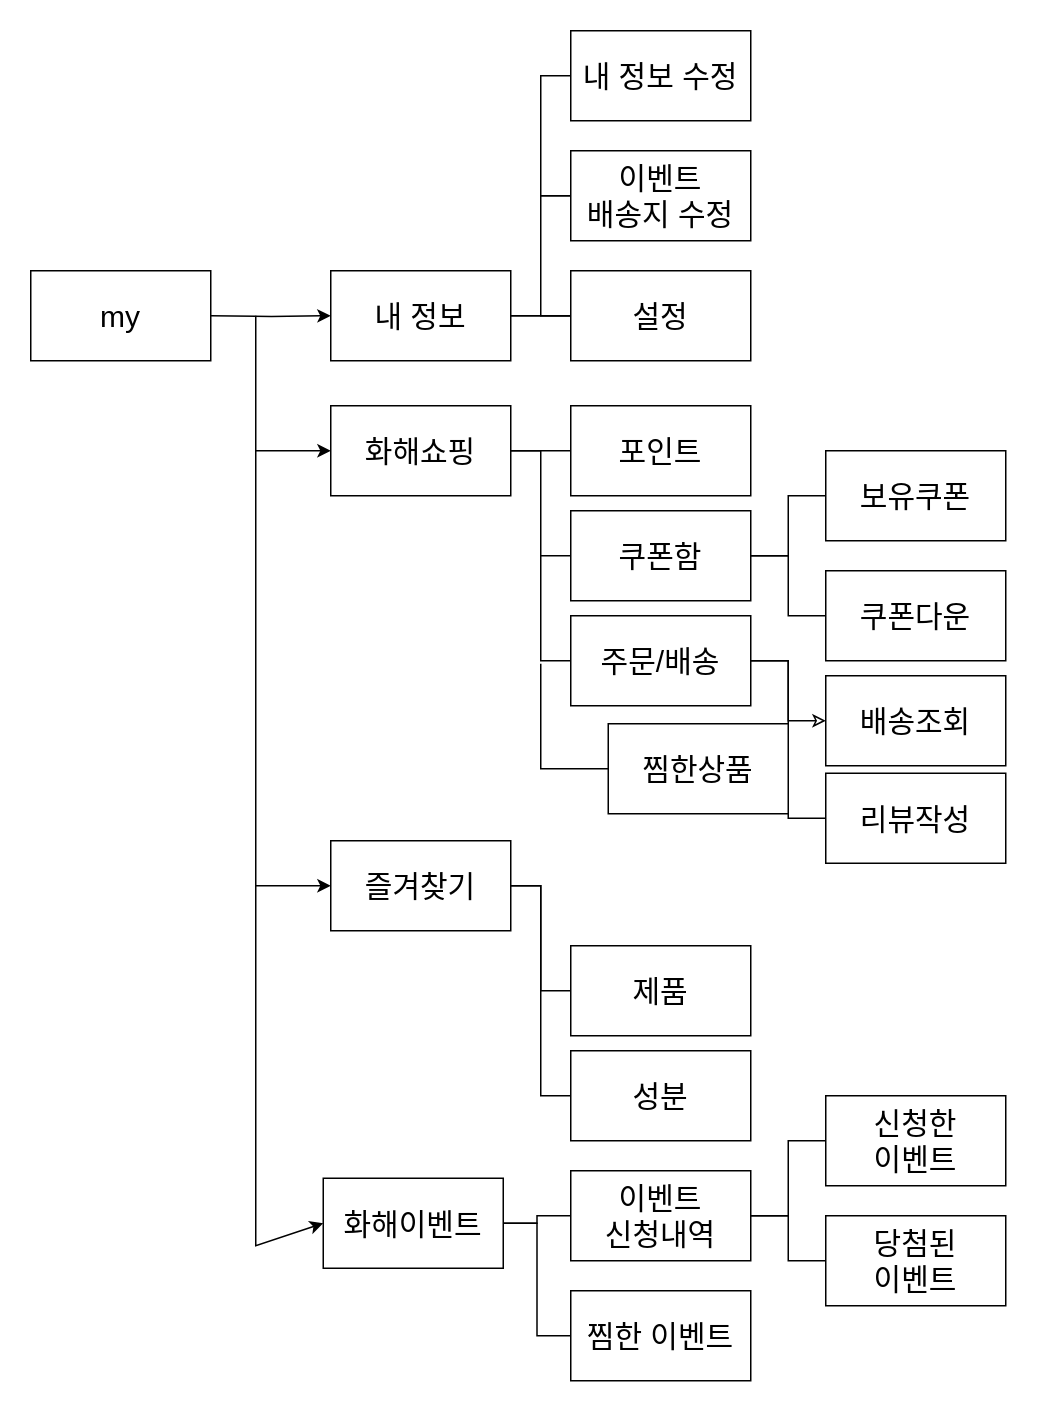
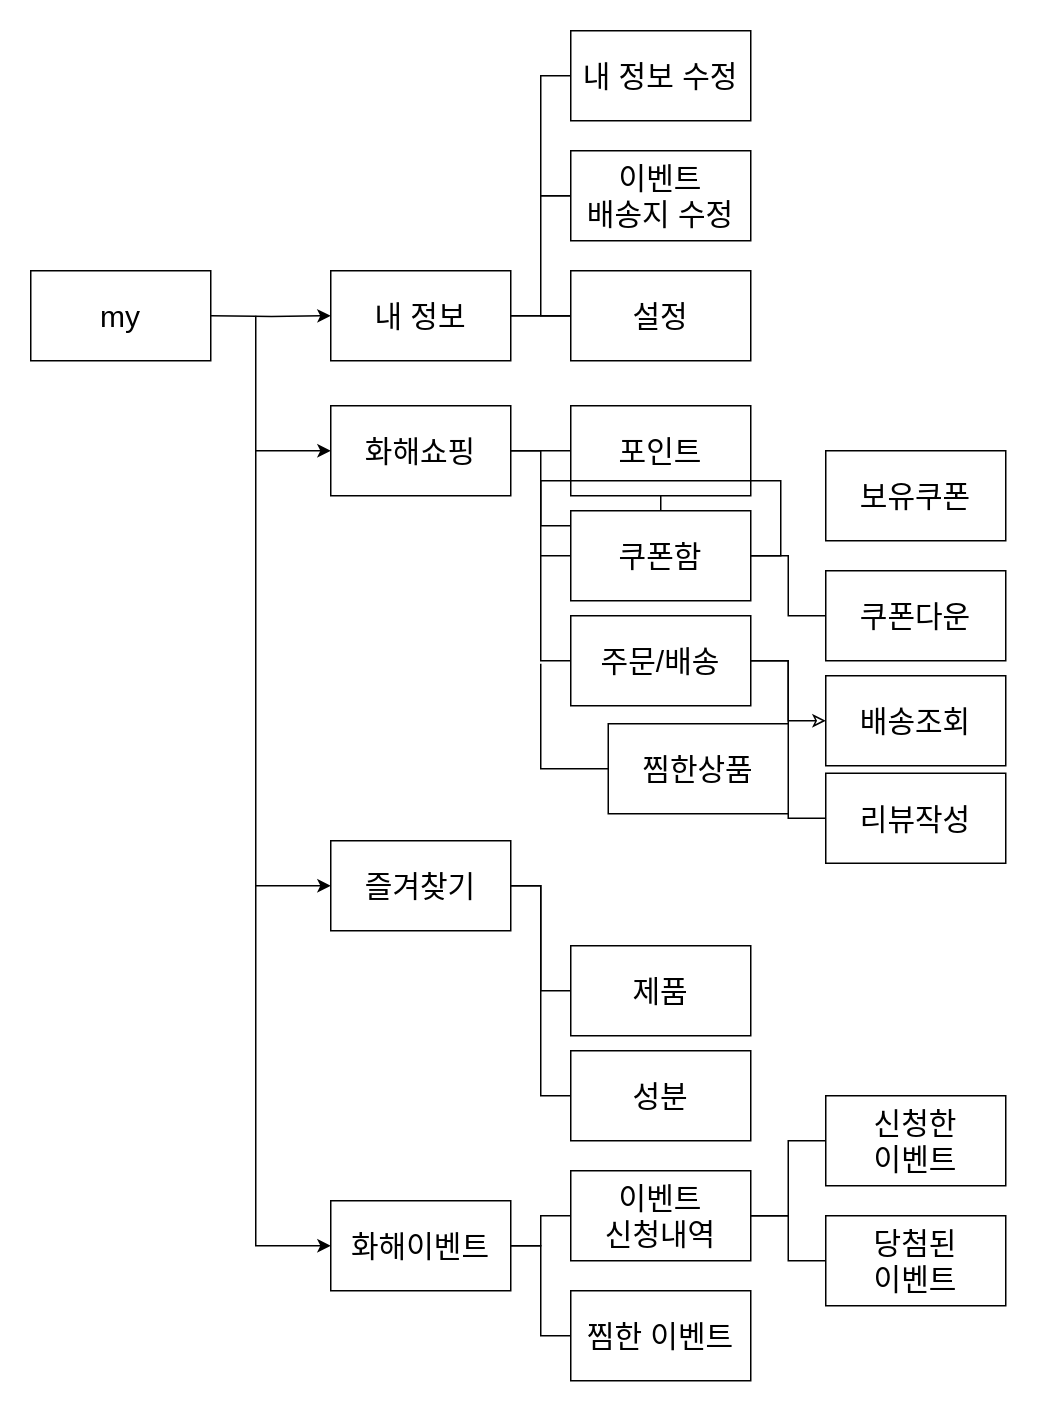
(788, 506) -> (698, 481)
(413, 1223) -> (421, 1246)
